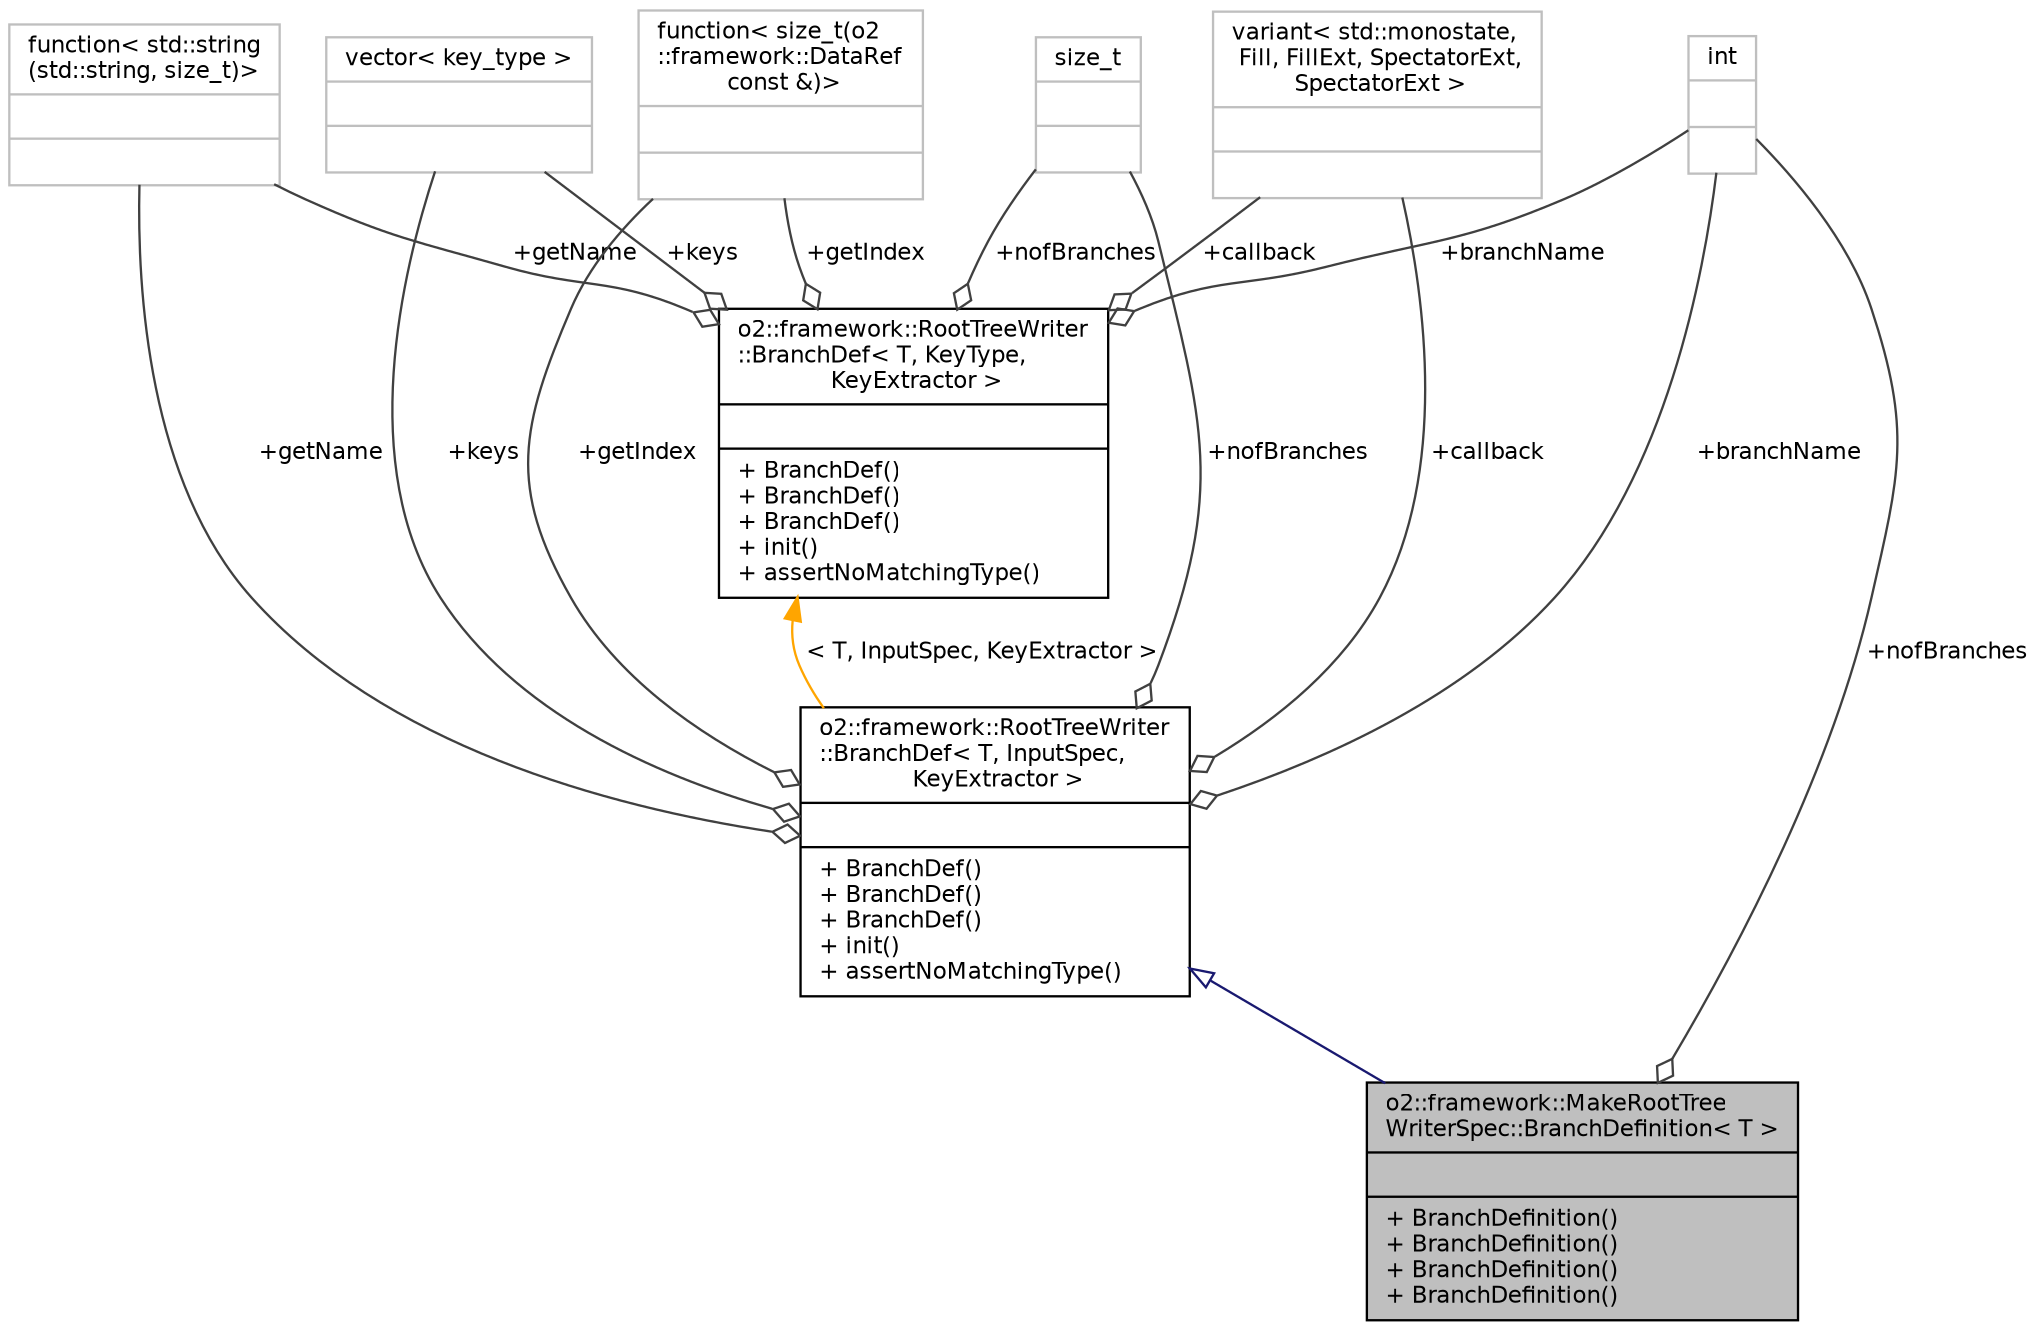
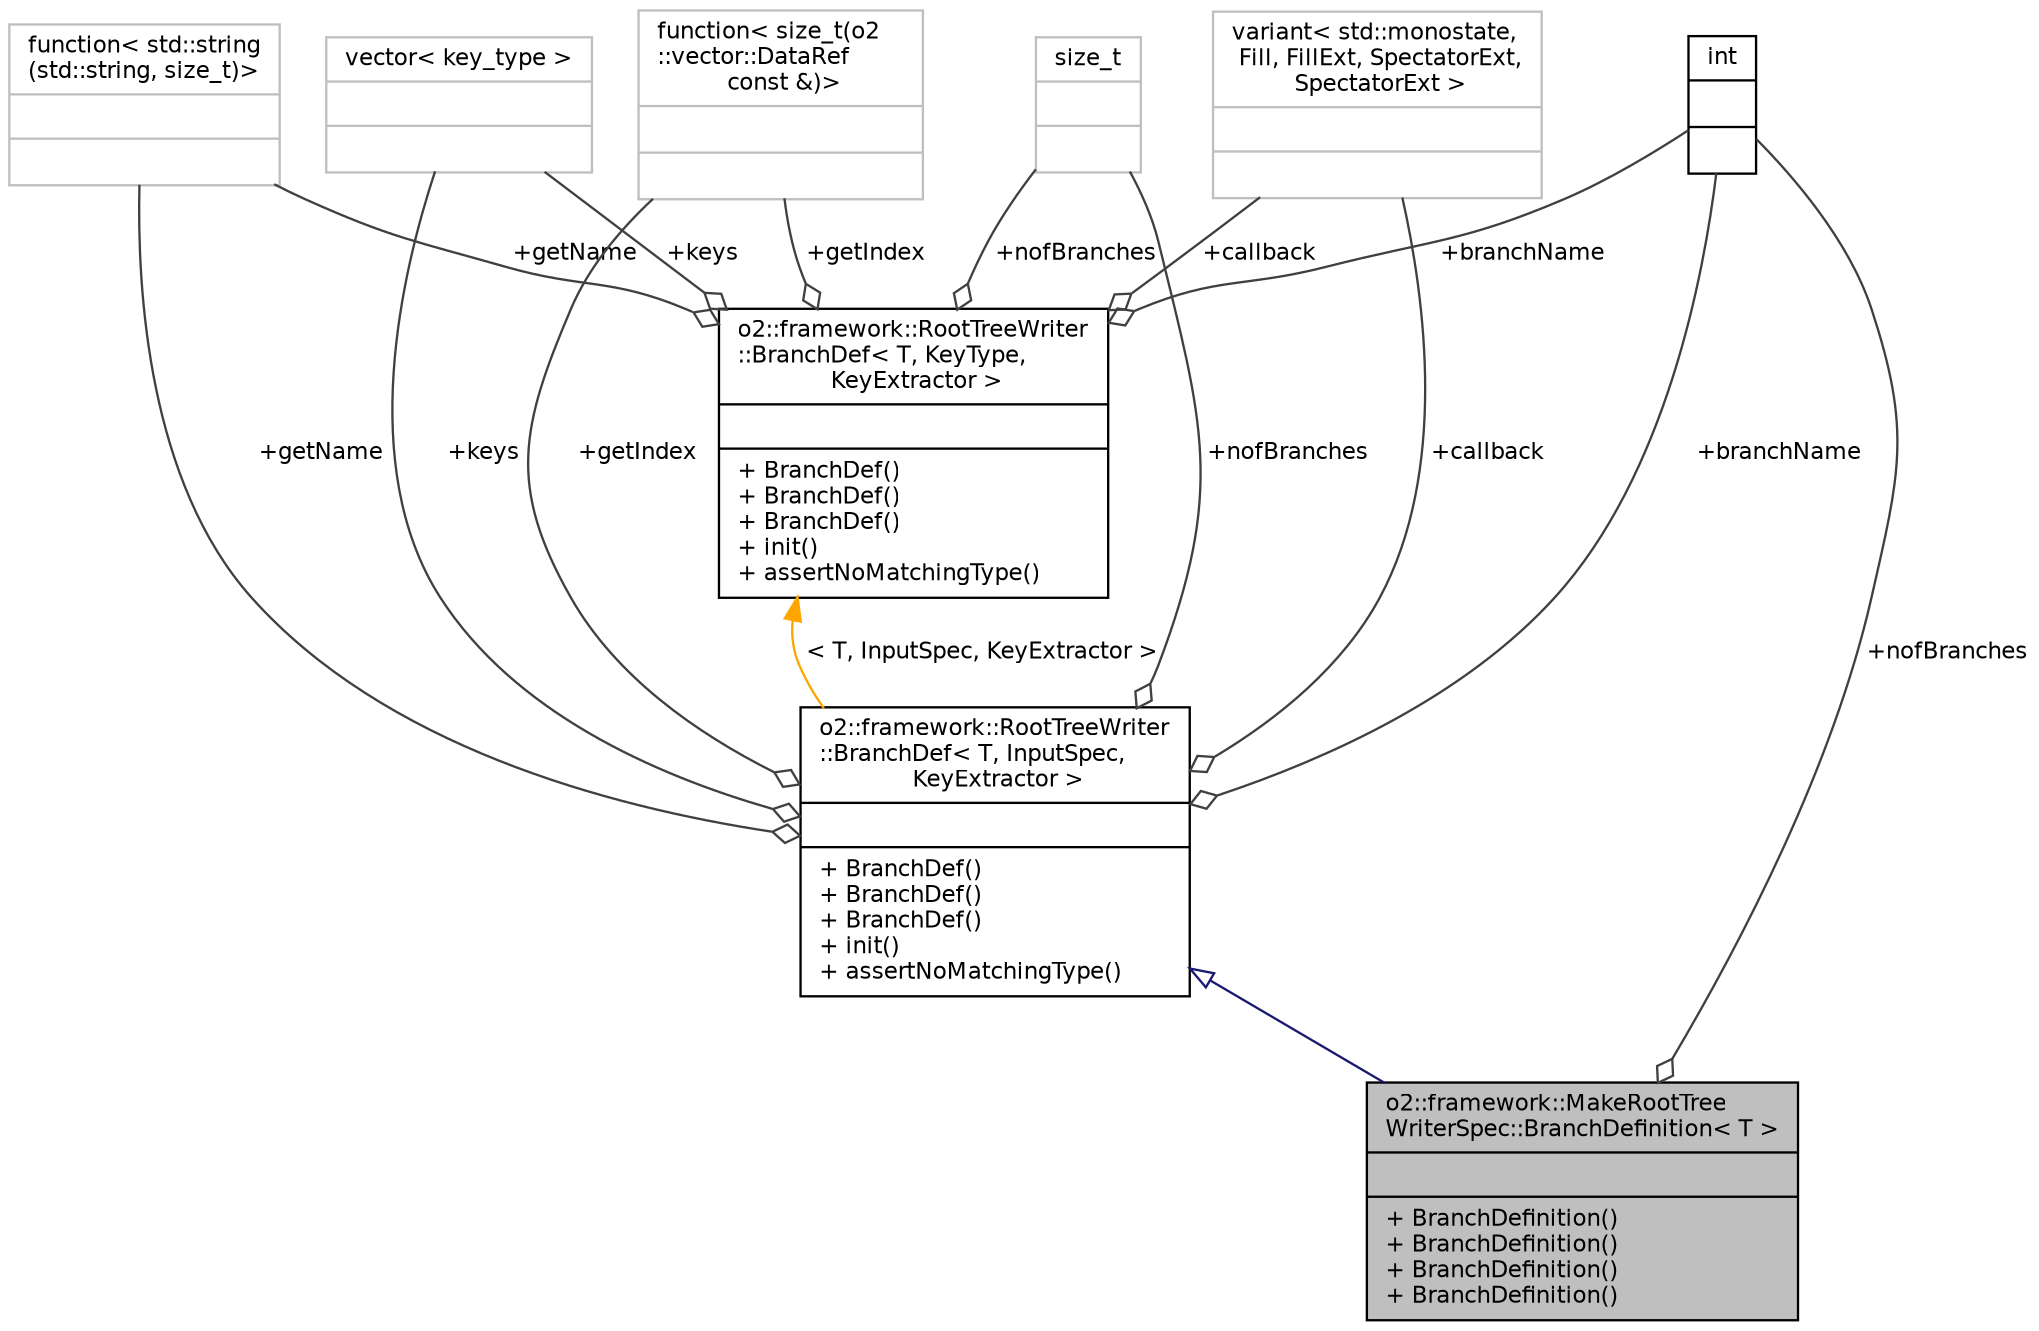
(781, 57) -> (754, 57)
(1722, 105) -> (1722, 105)
